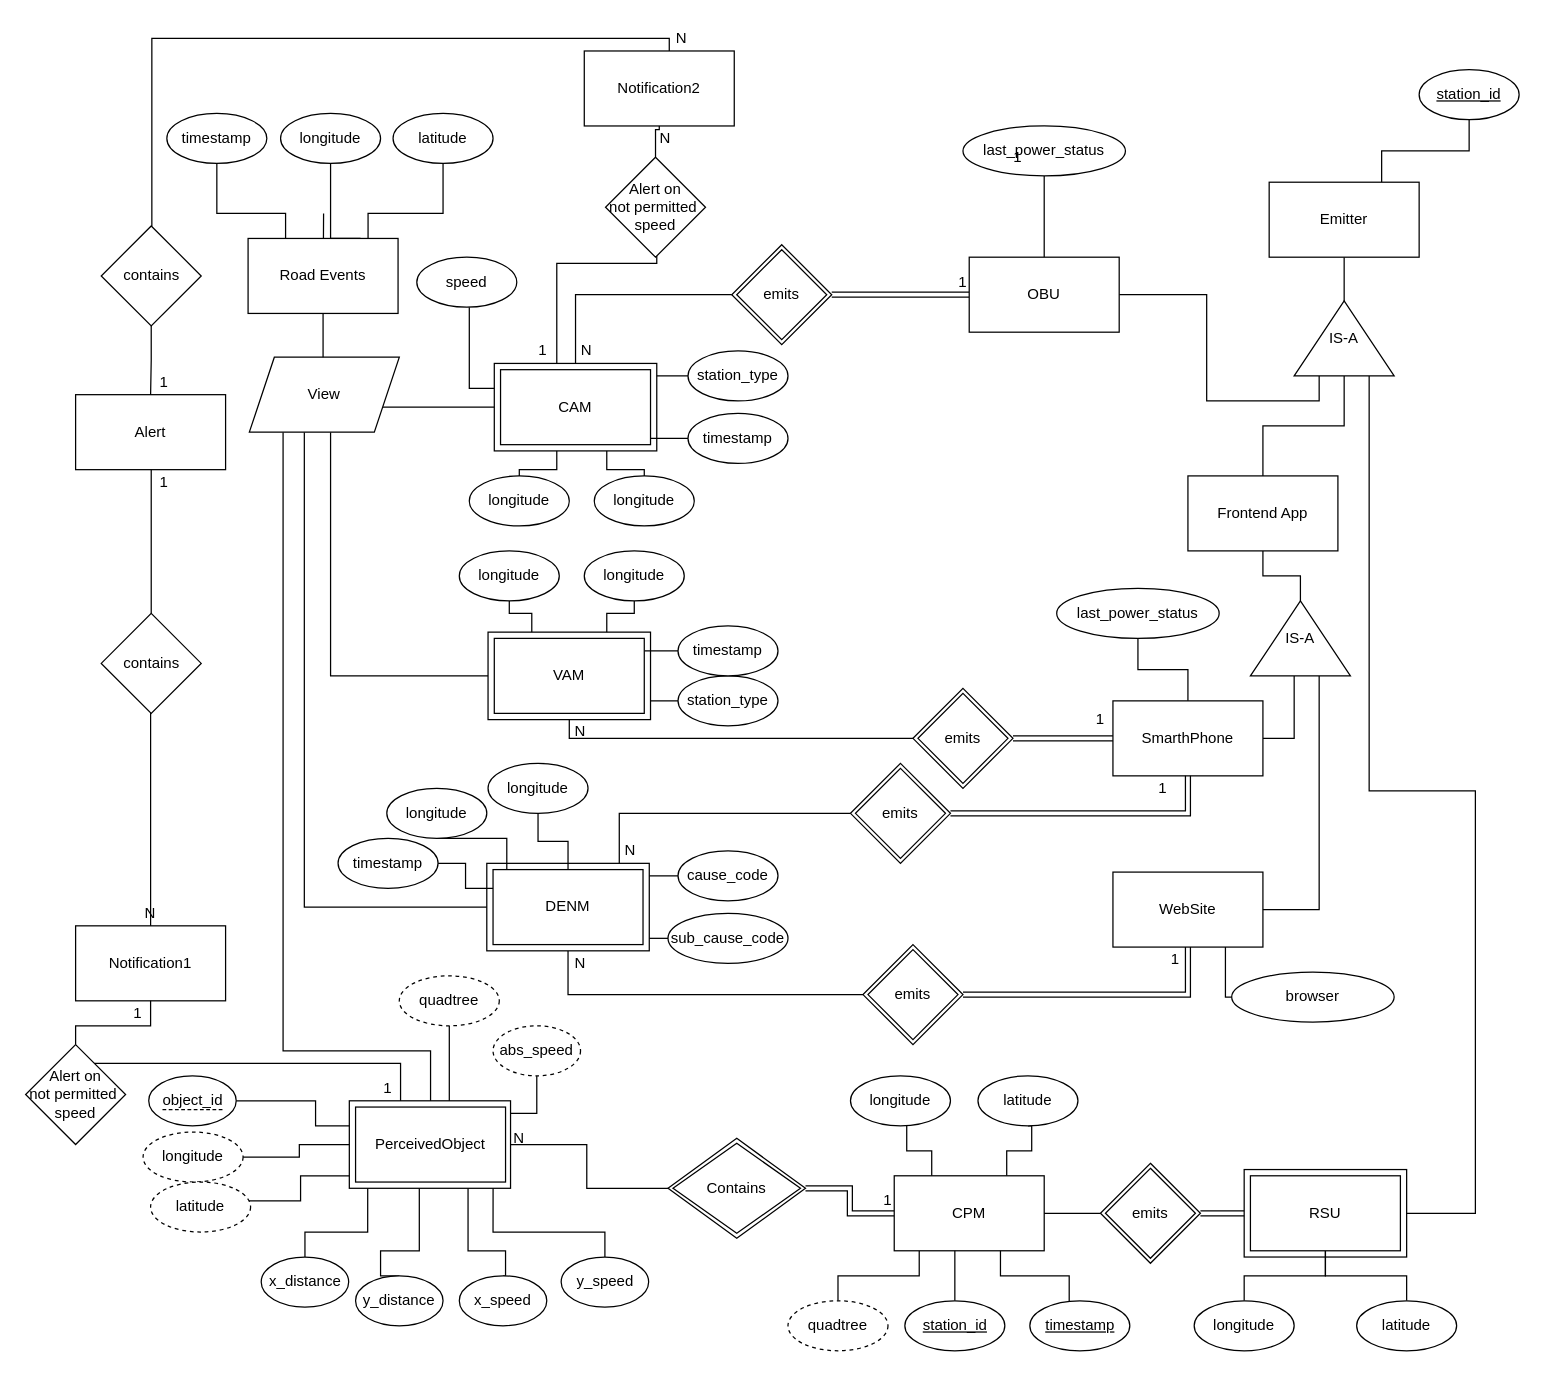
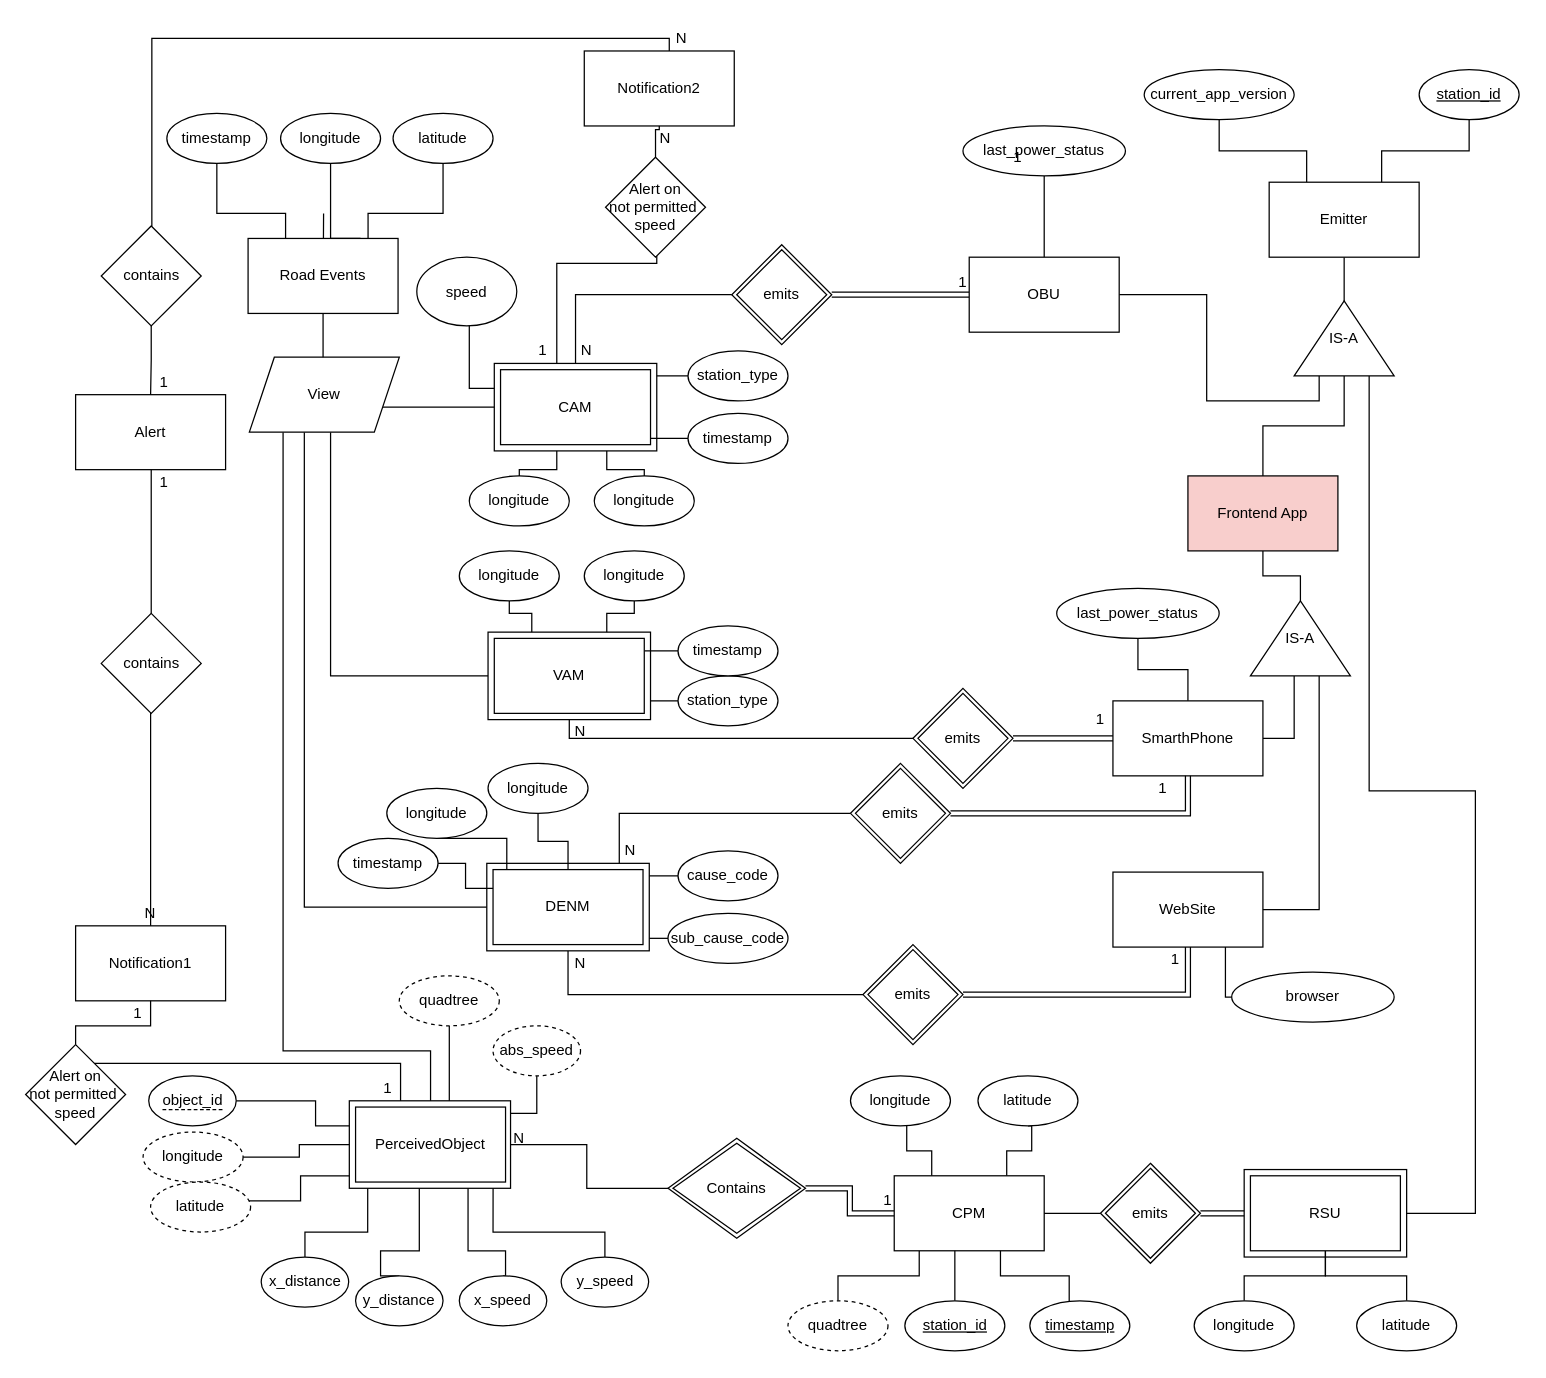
none -> (1219, 94)
none -> (1264, 151)
(467, 282) -> (467, 291)
(1263, 513) -> (1263, 513)
